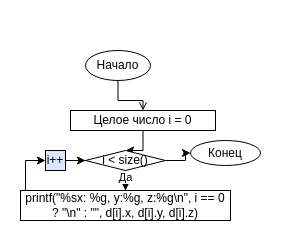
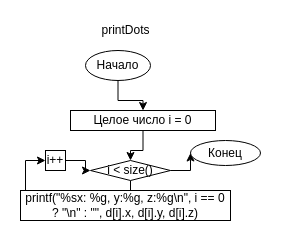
none -> (126, 31)
(143, 101) -> (142, 101)
(56, 161) -> (56, 161)
(126, 161) -> (131, 171)
